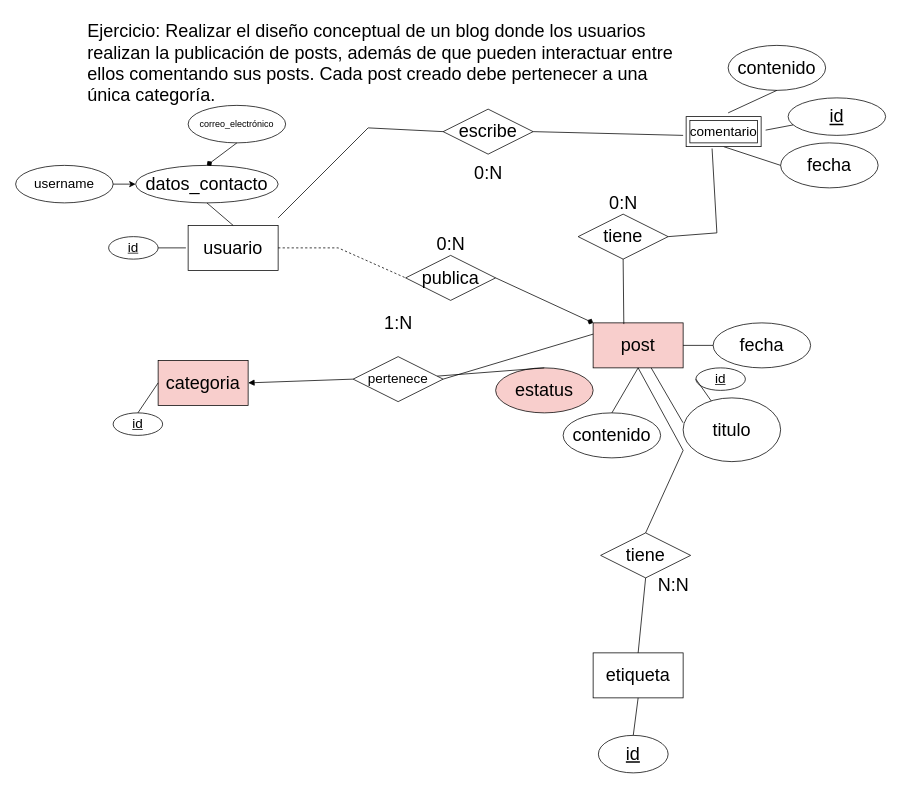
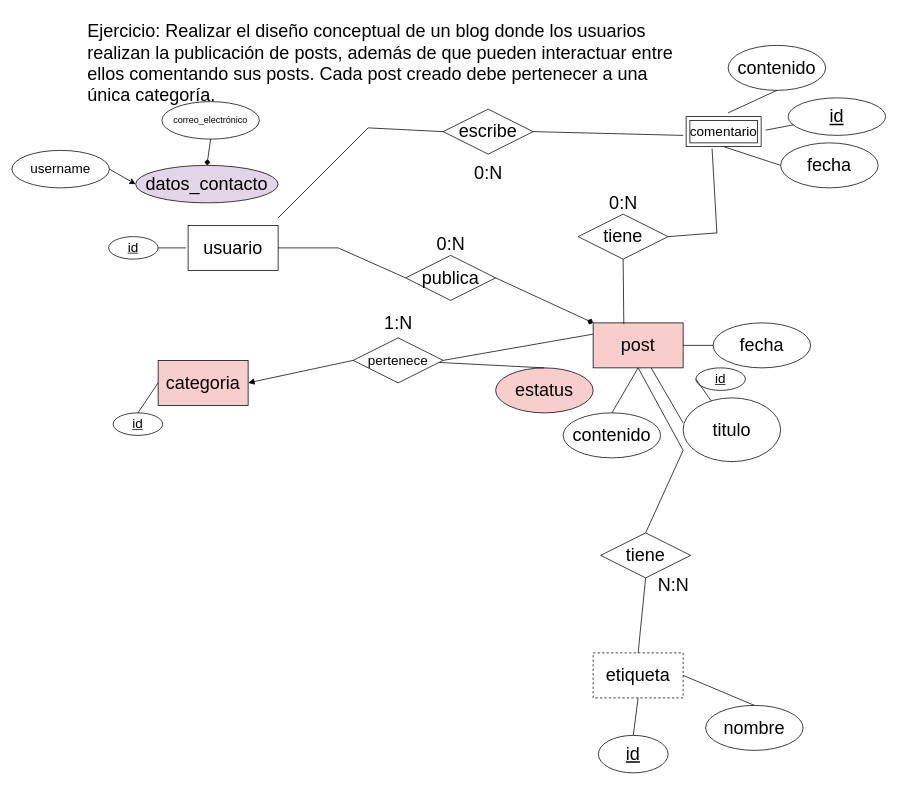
(237, 124) -> (210, 120)
(64, 184) -> (60, 169)
(207, 184) -> (207, 184)
(220, 214) -> none
(343, 250) -> (343, 250)
(398, 379) -> (398, 360)
(638, 675) -> (638, 675)
none -> (719, 691)
none -> (754, 728)
